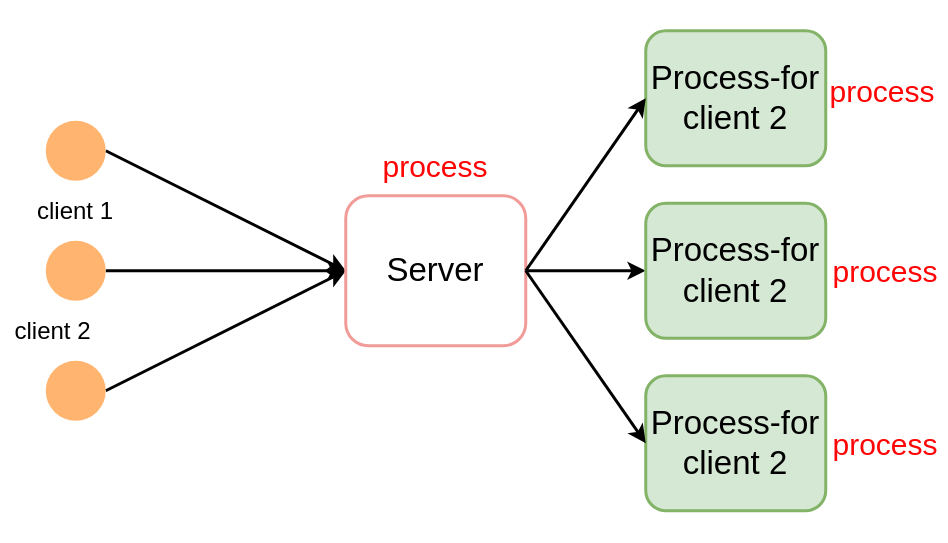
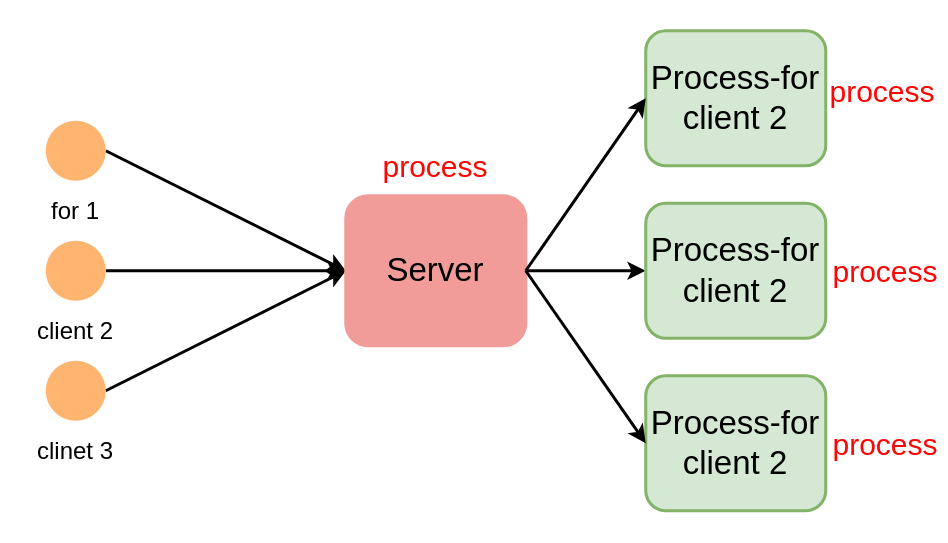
(76, 211) -> (76, 211)
(436, 271) -> (436, 271)
(53, 331) -> (76, 331)
none -> (76, 451)
